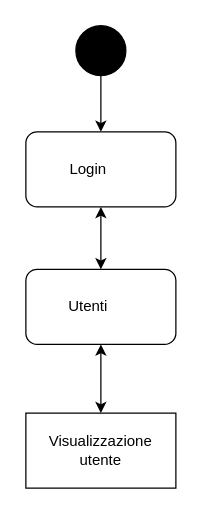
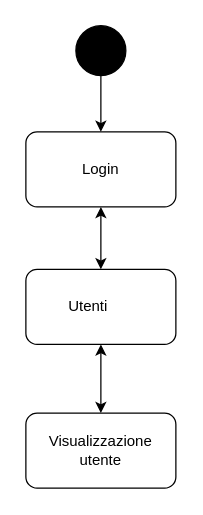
(88, 169) -> (101, 169)
(101, 451) -> (101, 451)
